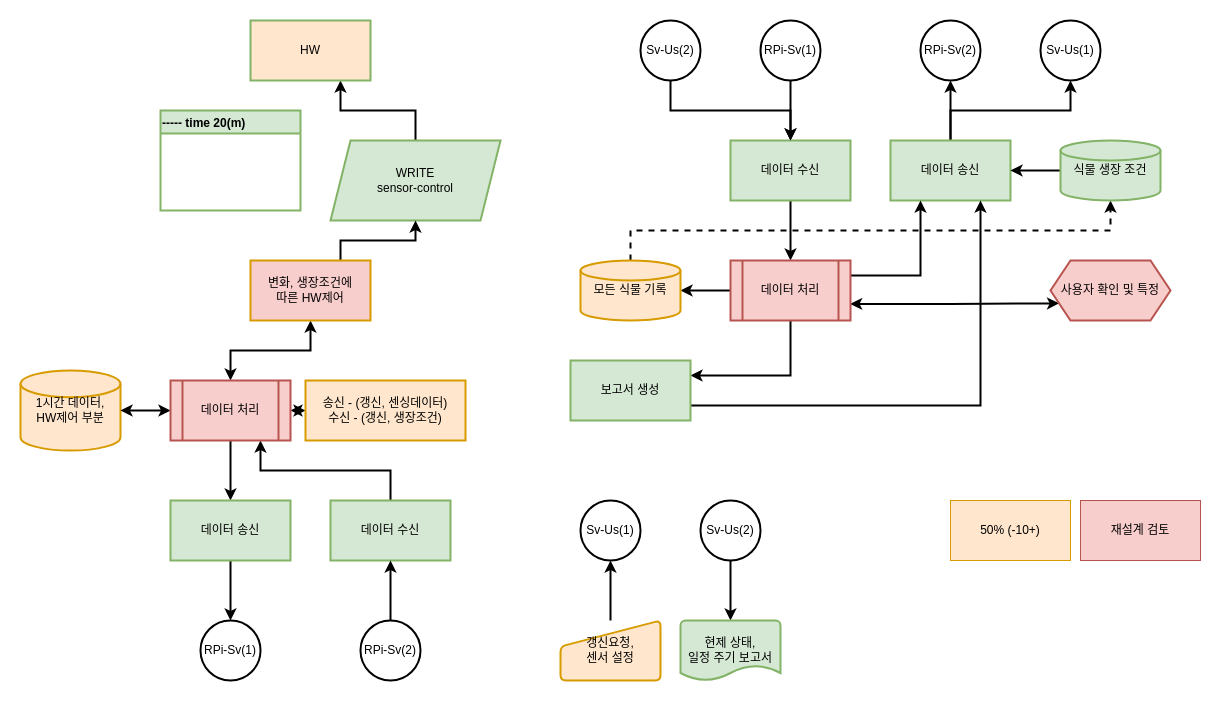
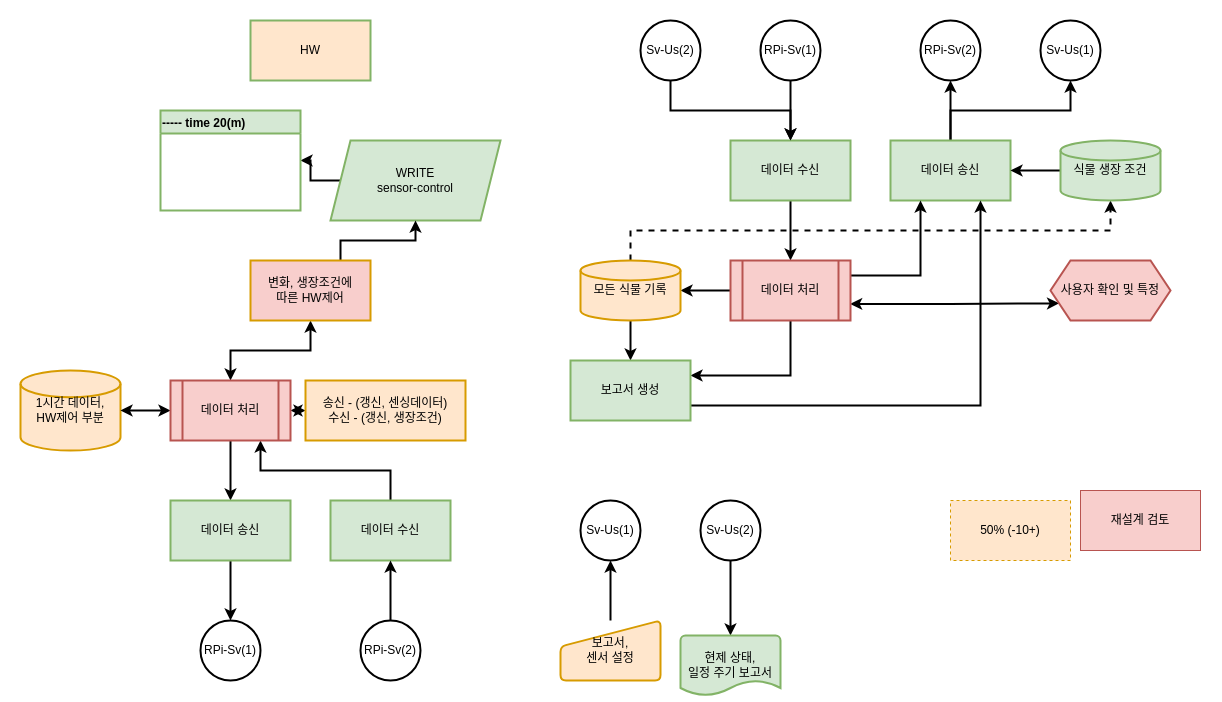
(383, 111) -> (316, 181)
none -> (631, 336)
(1011, 531) -> (1011, 531)
(1141, 531) -> (1141, 521)
(611, 651) -> (611, 651)
(731, 651) -> (731, 666)
